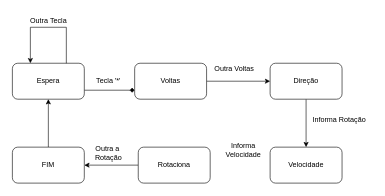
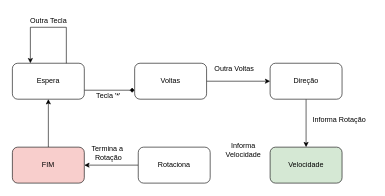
(108, 81) -> (108, 96)
(109, 153) -> (109, 153)
(48, 165) -> (48, 165)
(306, 165) -> (306, 165)
